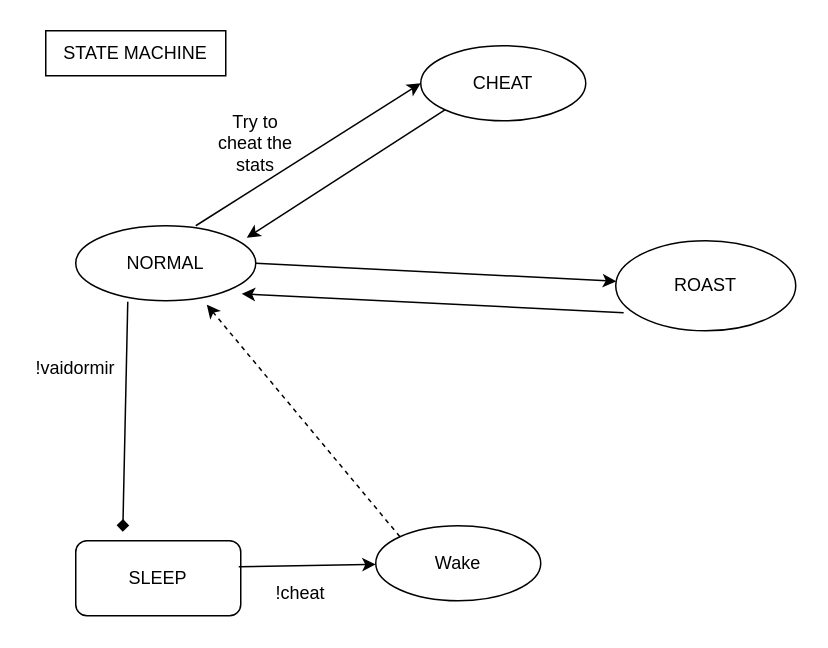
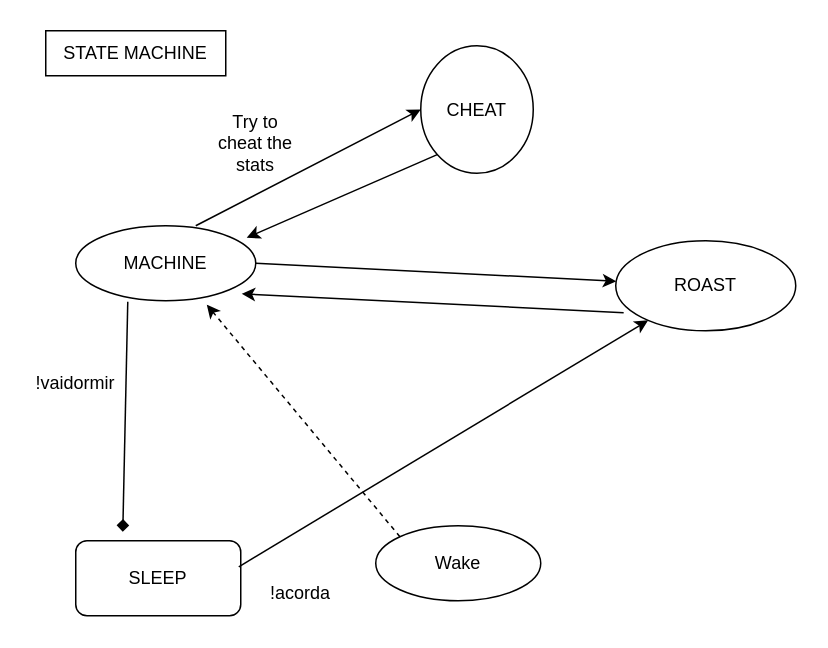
(503, 83) -> (477, 110)
(166, 263) -> (166, 263)
(76, 368) -> (76, 383)
(303, 566) -> (439, 446)
(301, 593) -> (301, 593)
